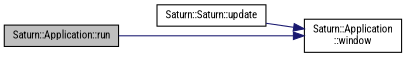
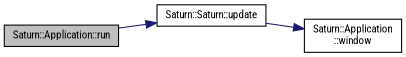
(206, 36) -> (132, 26)
